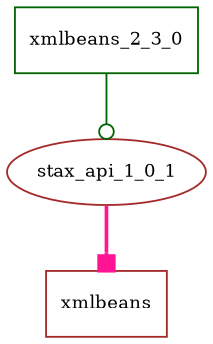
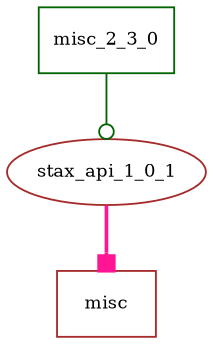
(106, 40) -> (106, 40)
(106, 304) -> (106, 304)
